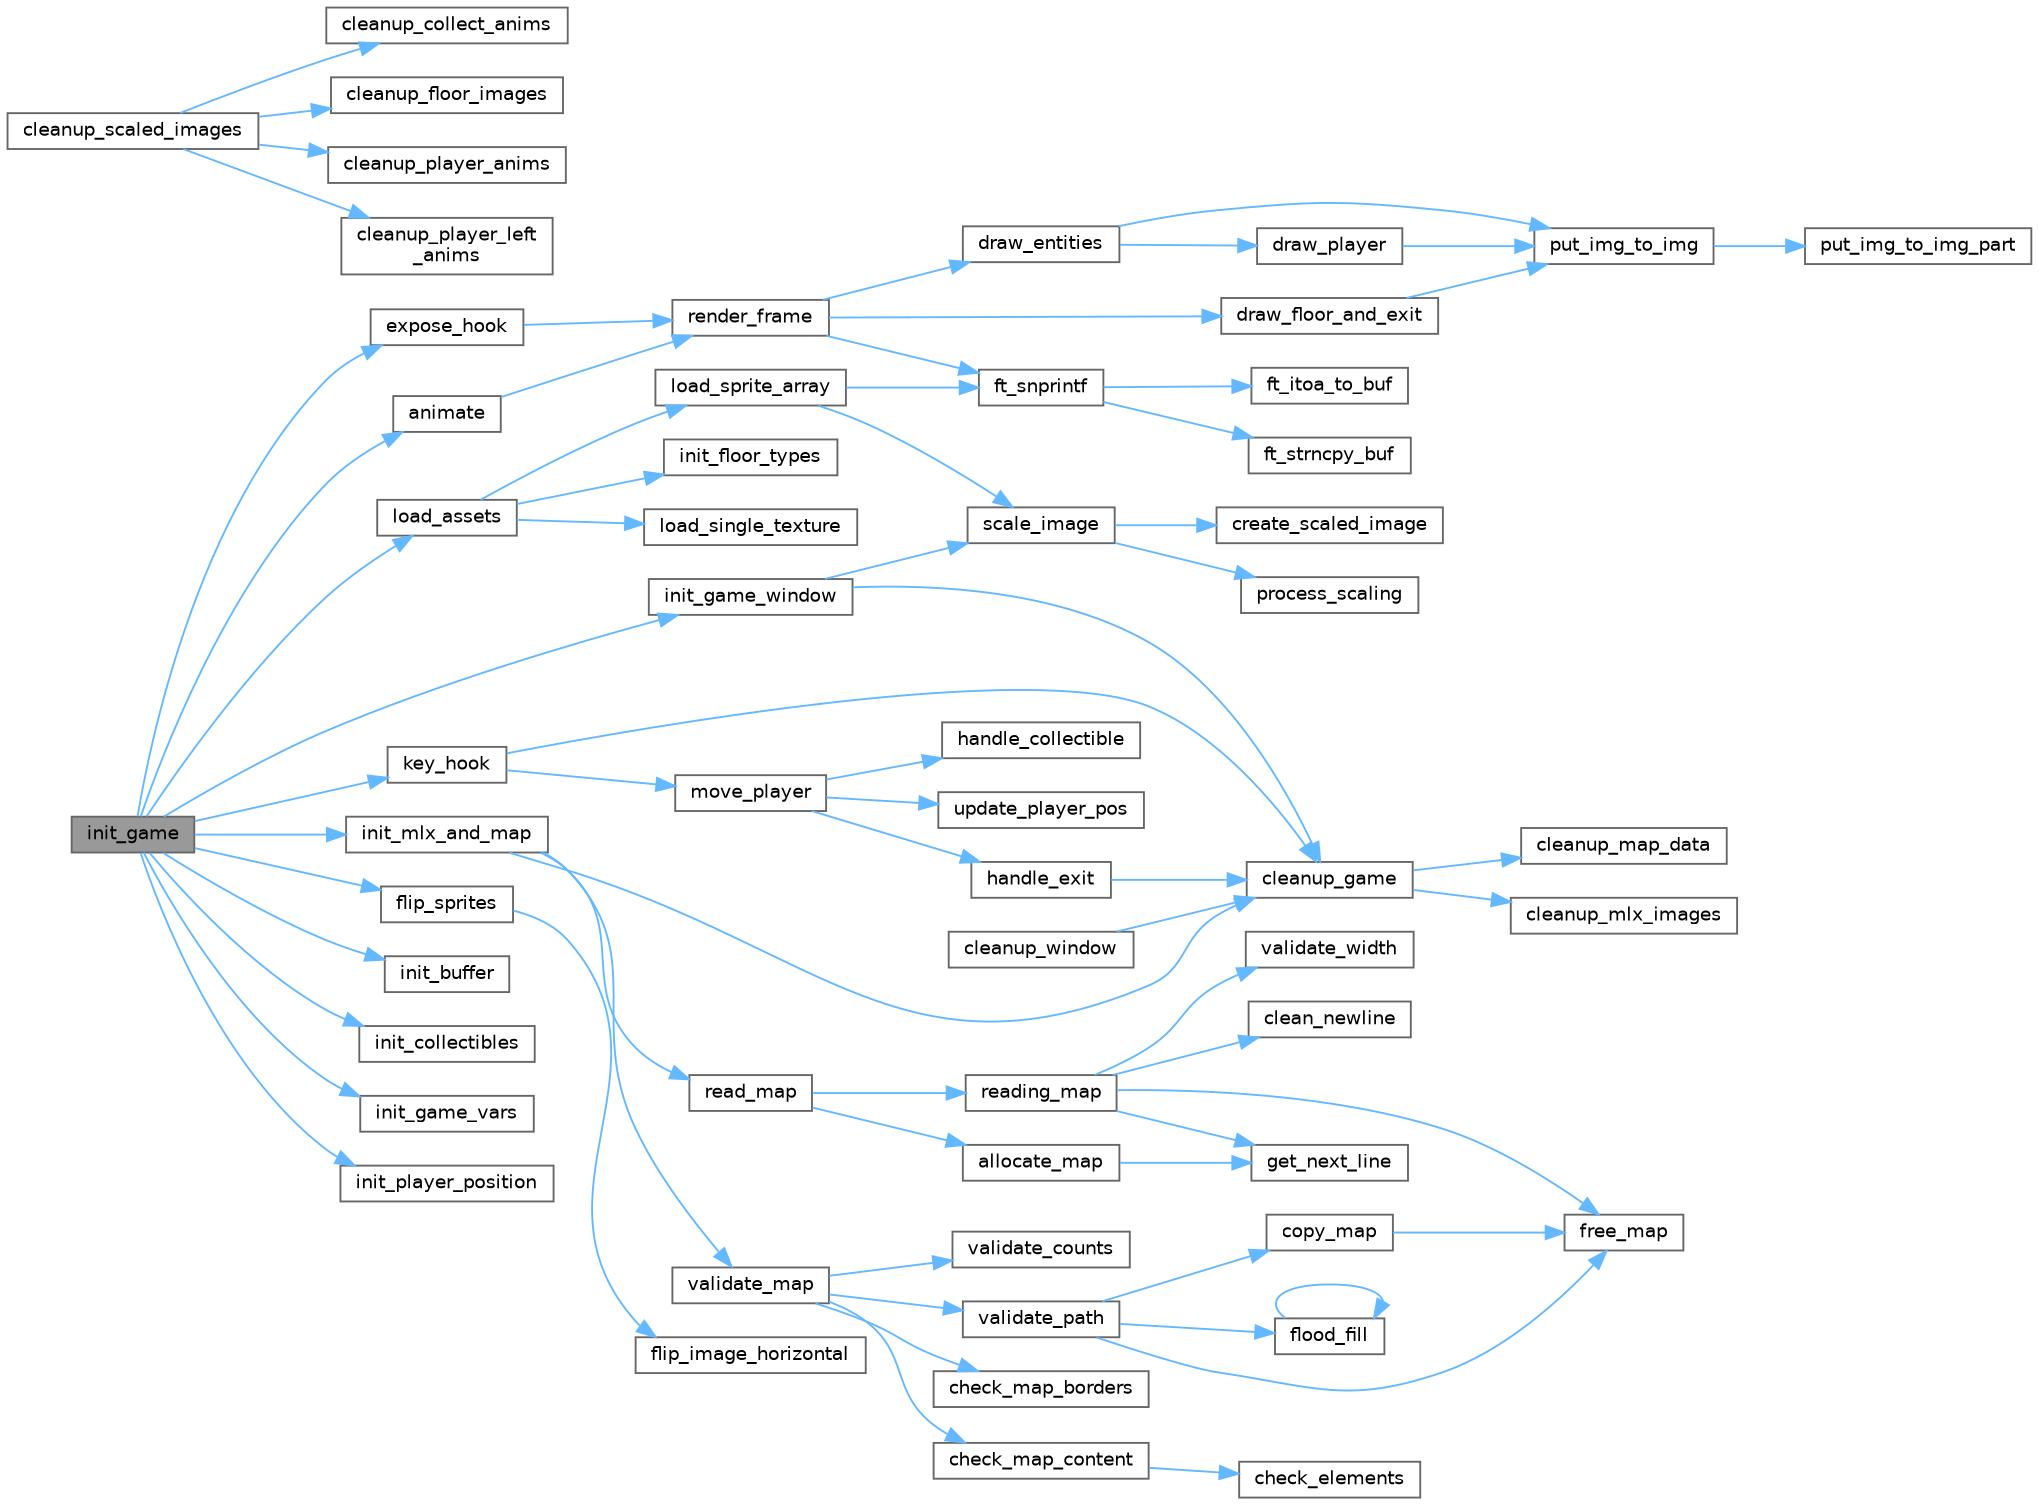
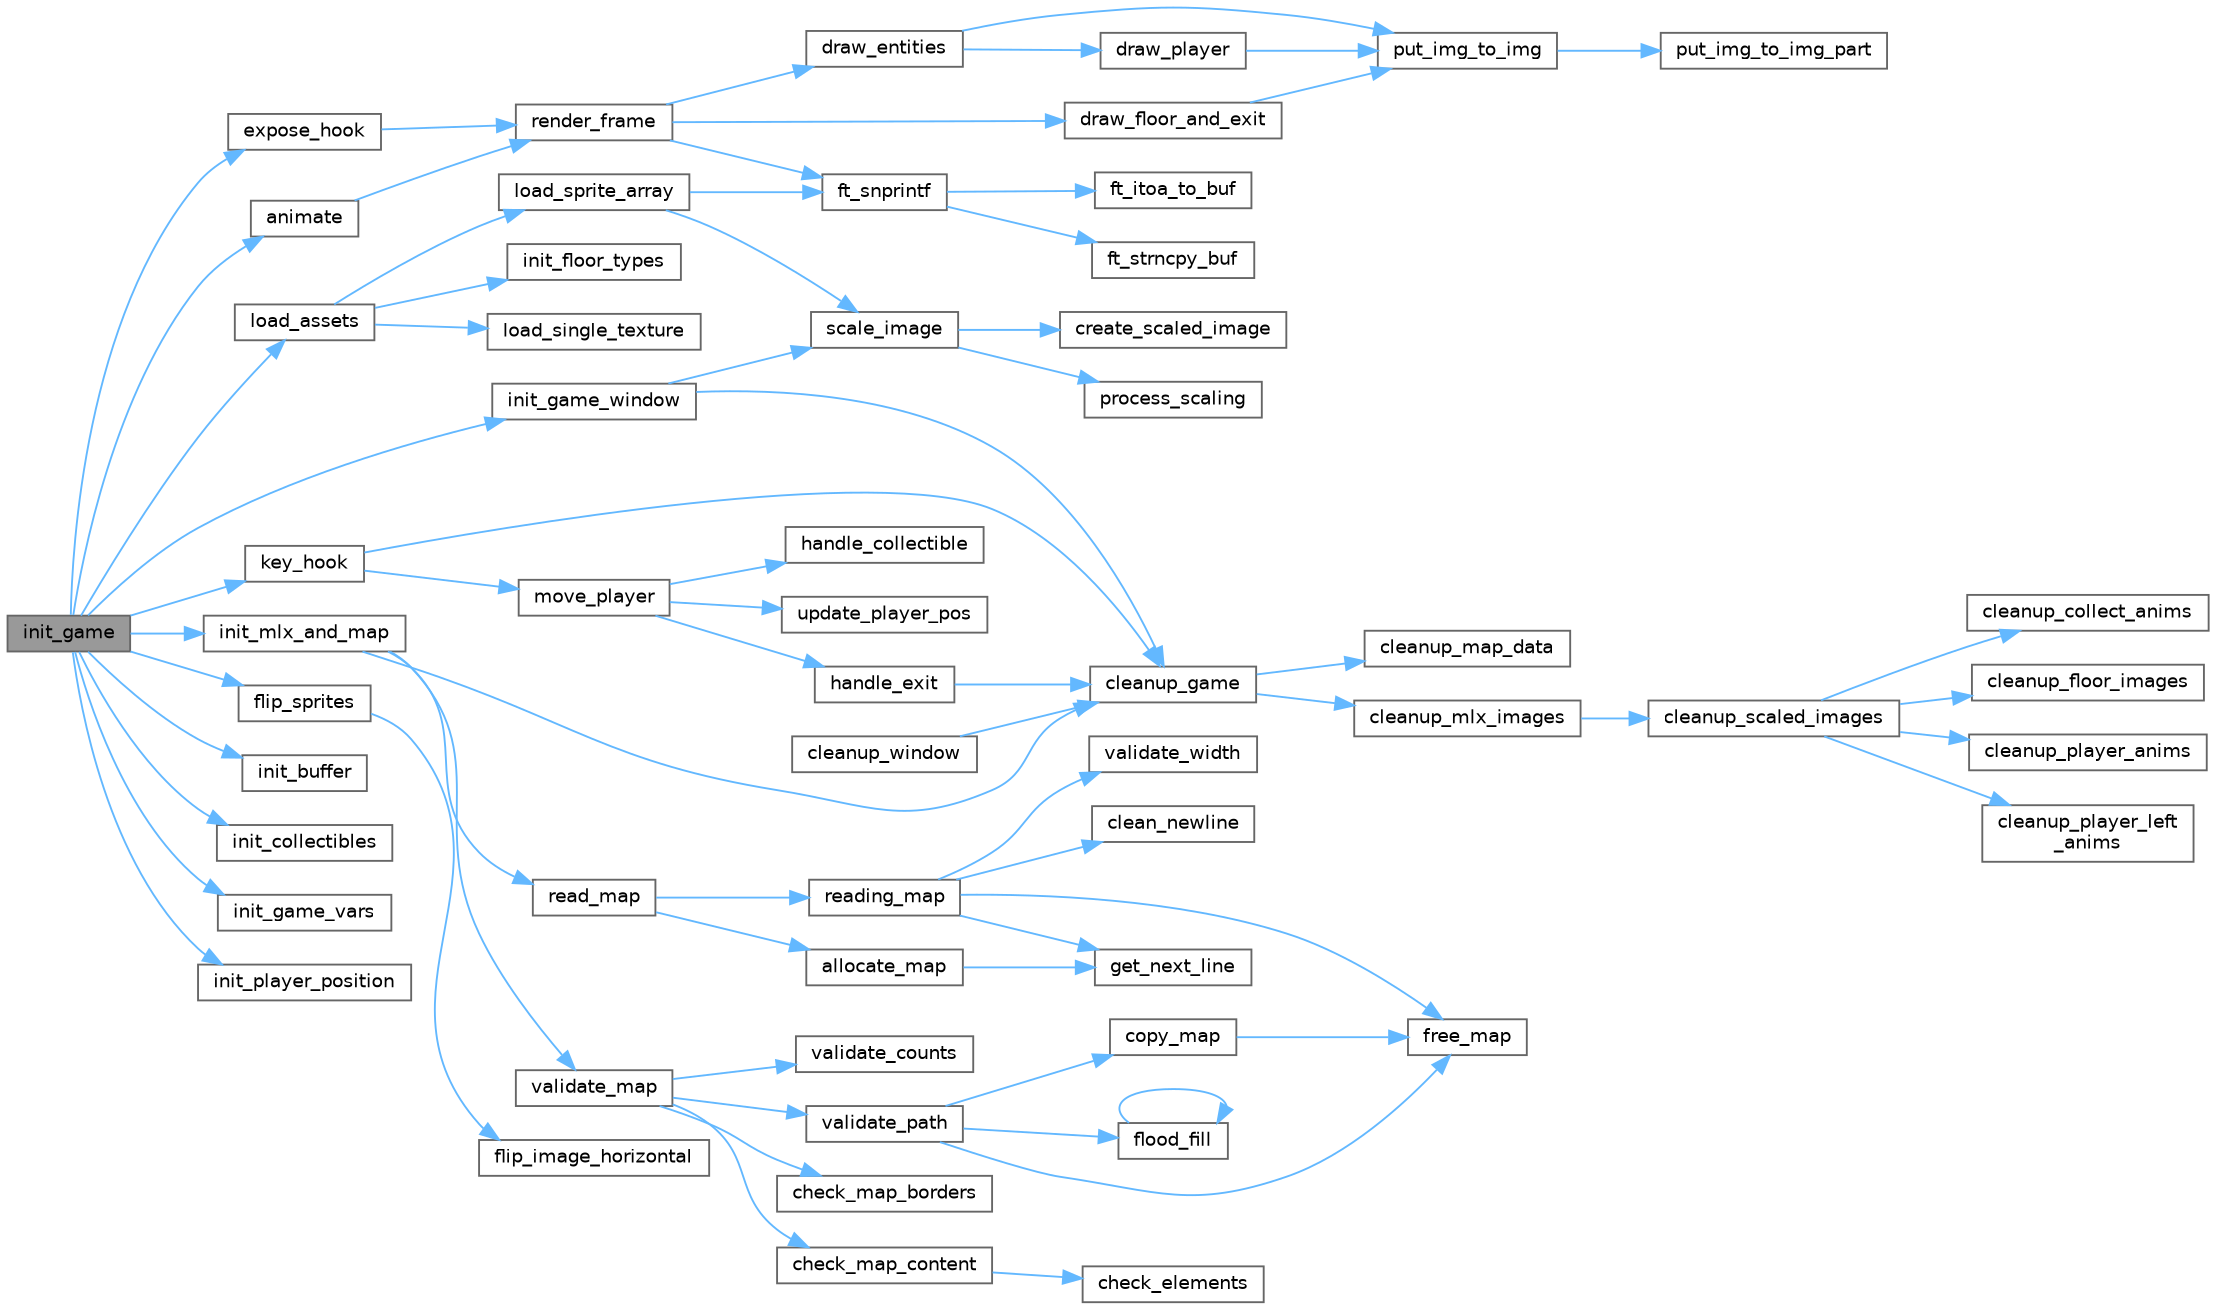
none -> (1605, 718)
